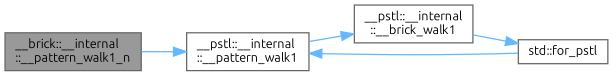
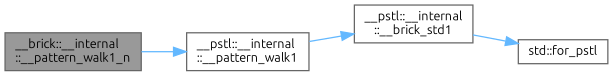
(414, 24) -> (414, 24)
(420, 55) -> none
